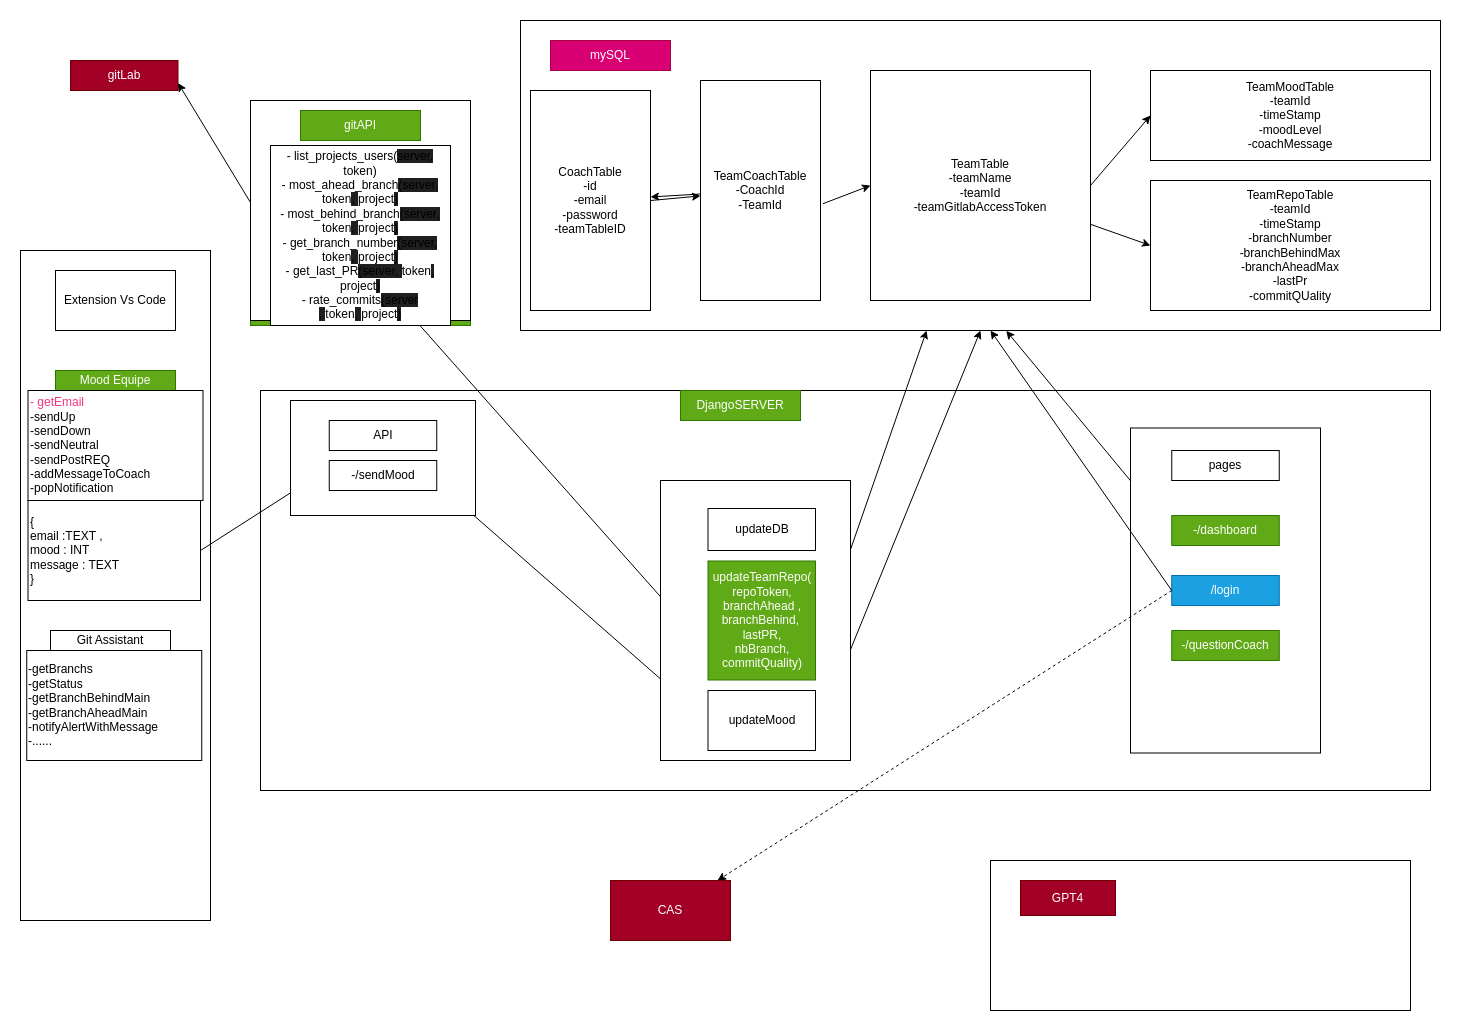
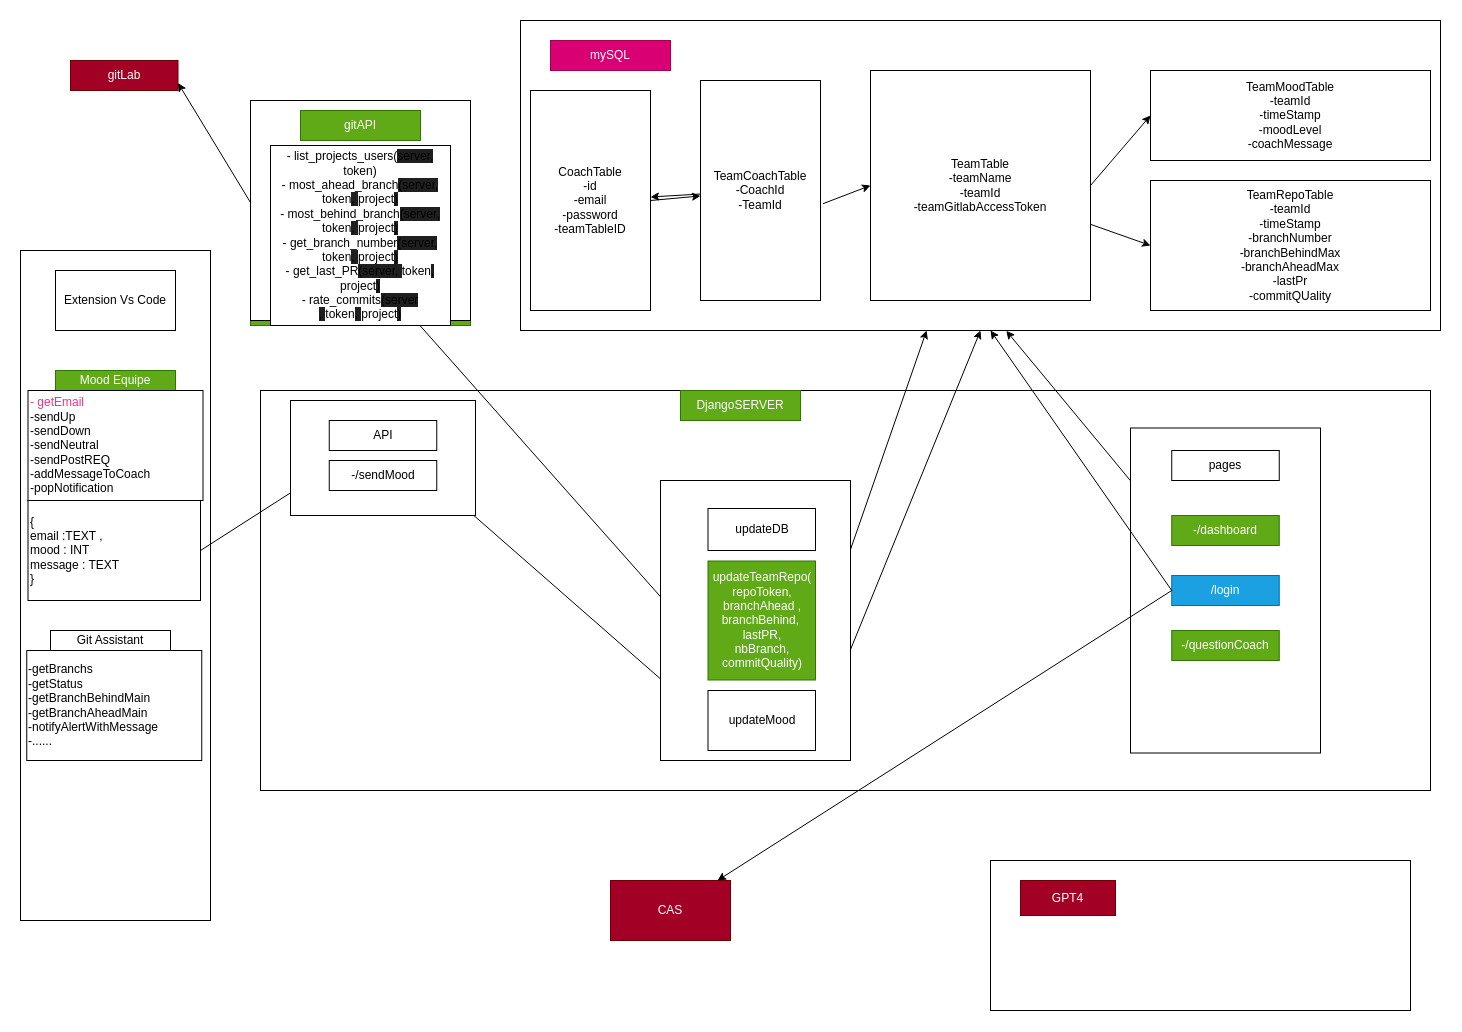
(946, 734) -> (946, 734)
